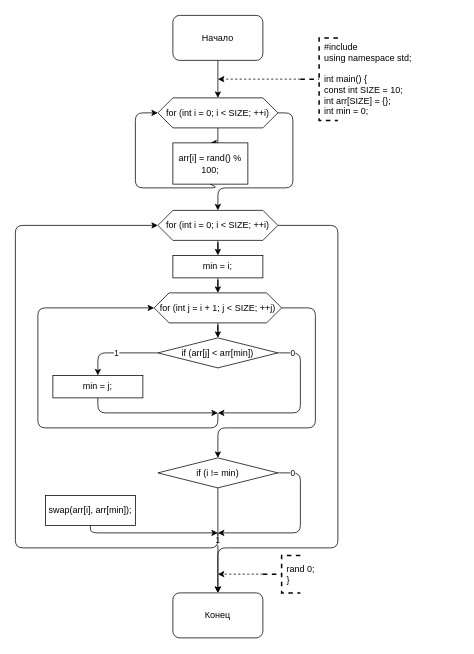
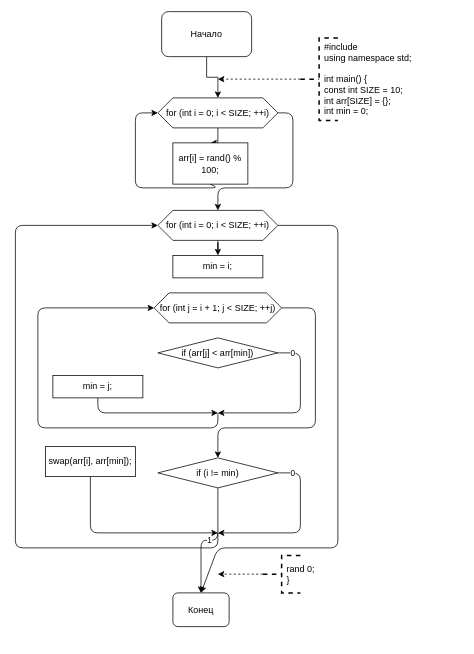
(218, 38) -> (207, 34)
(218, 285) -> none
(218, 330) -> none
(98, 359) -> none
(90, 510) -> (90, 462)
(218, 615) -> (201, 610)
